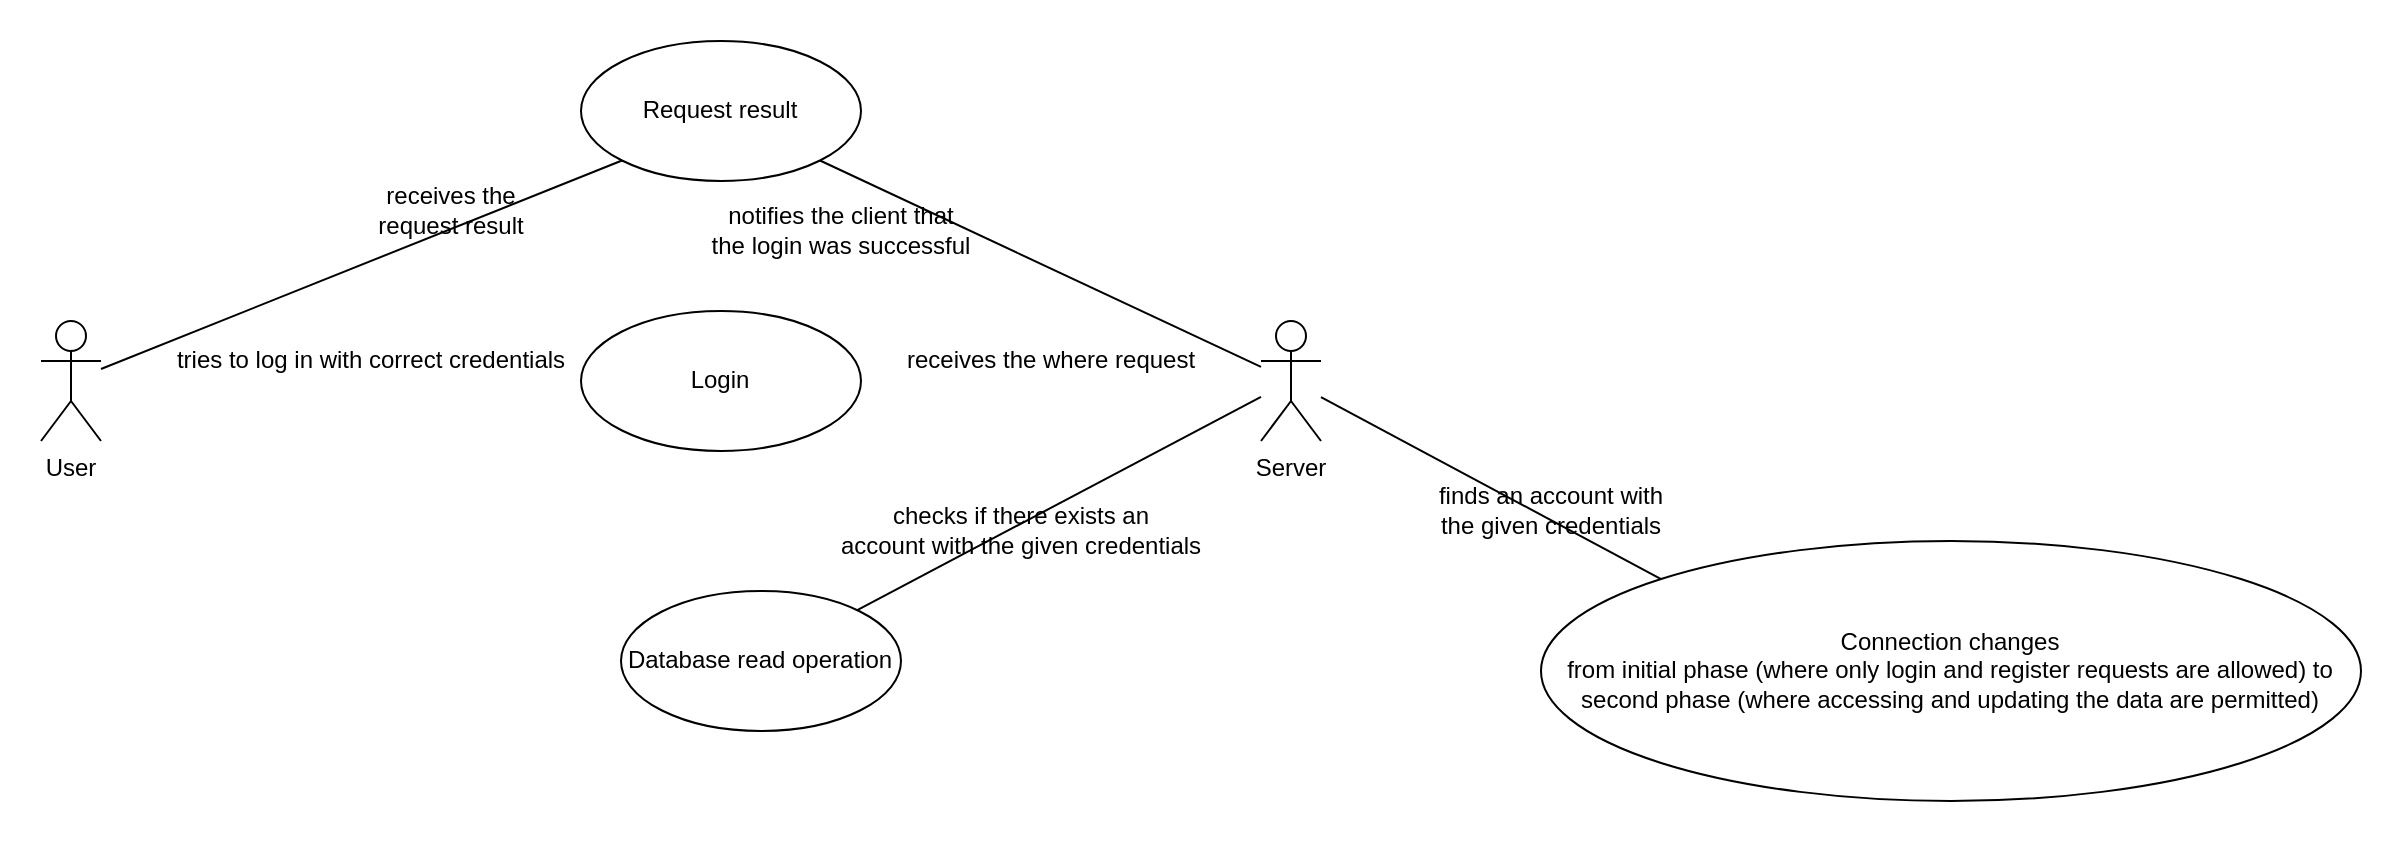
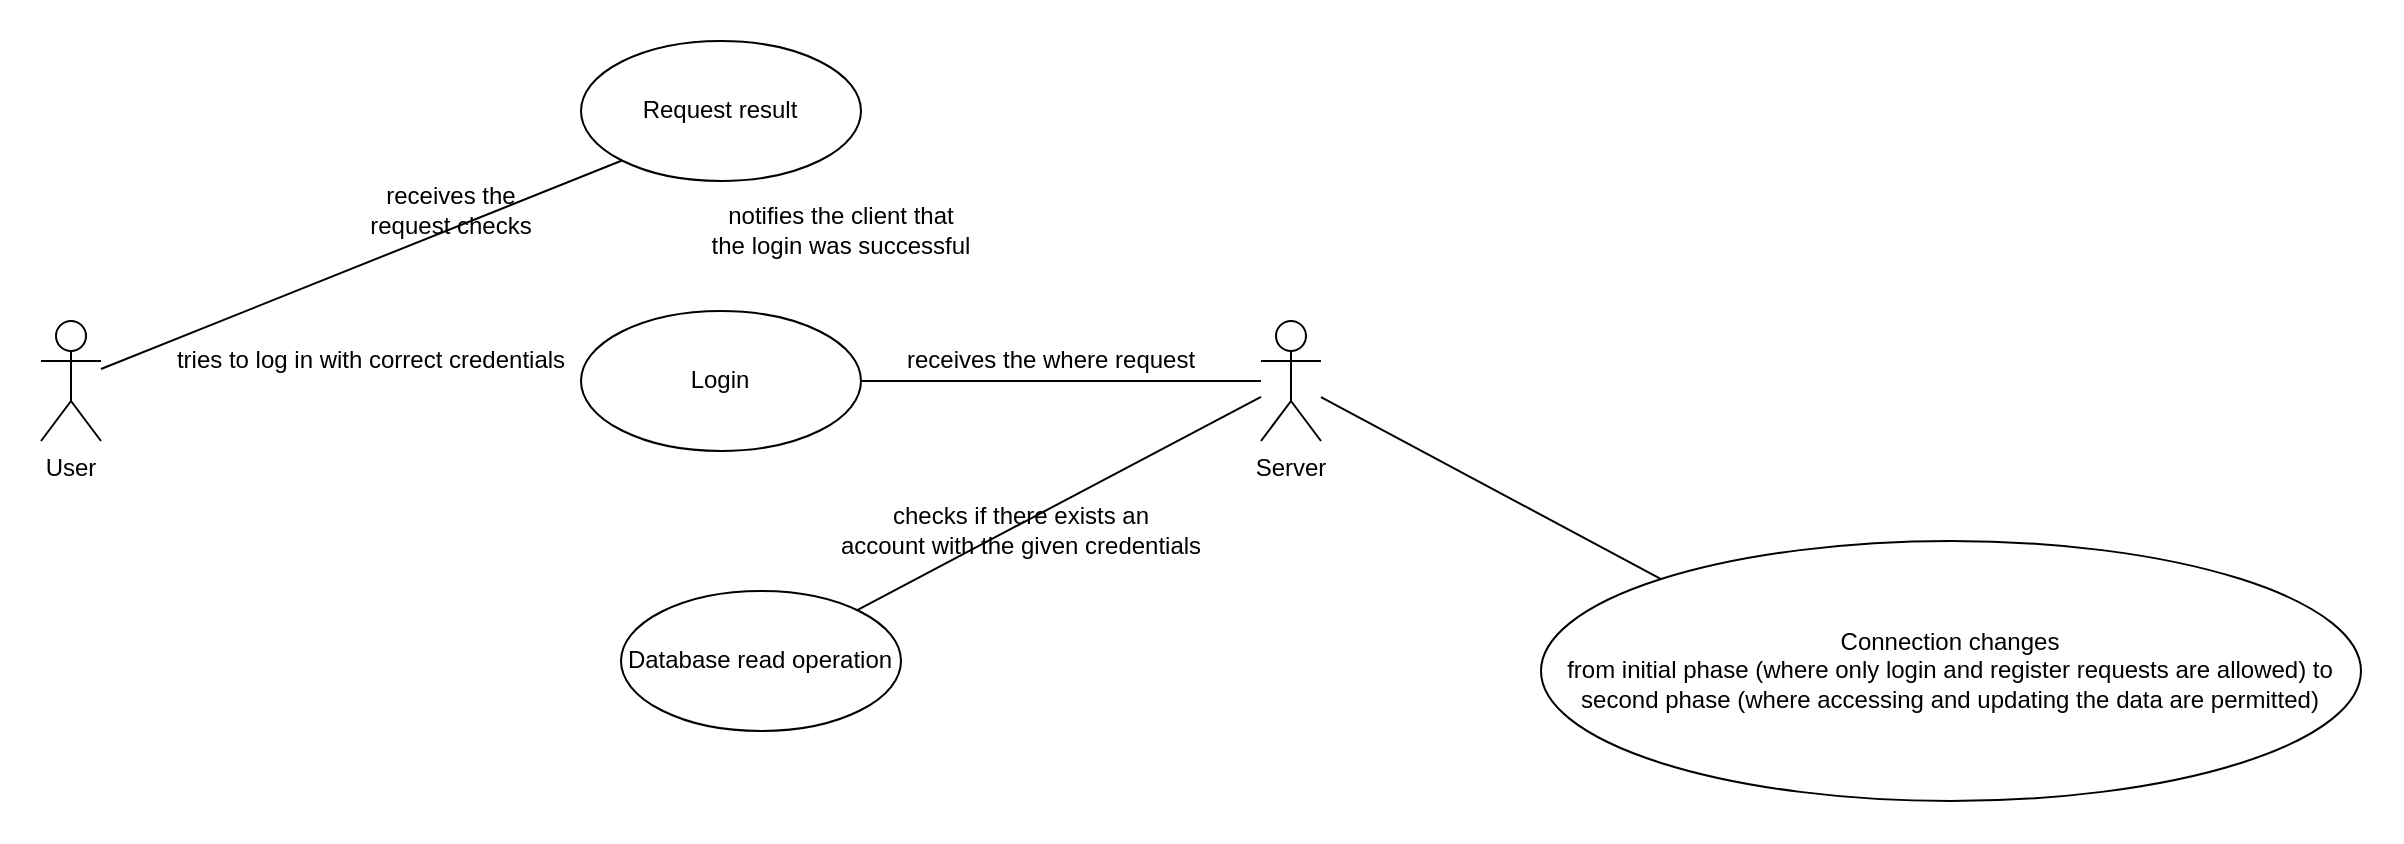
(452, 211) -> (452, 211)
(1041, 264) -> none
none -> (1061, 381)
(1551, 511) -> none
